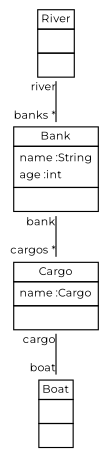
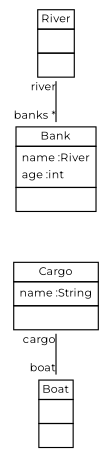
(56, 158) -> (56, 158)
(56, 236) -> none
(56, 293) -> (56, 293)
